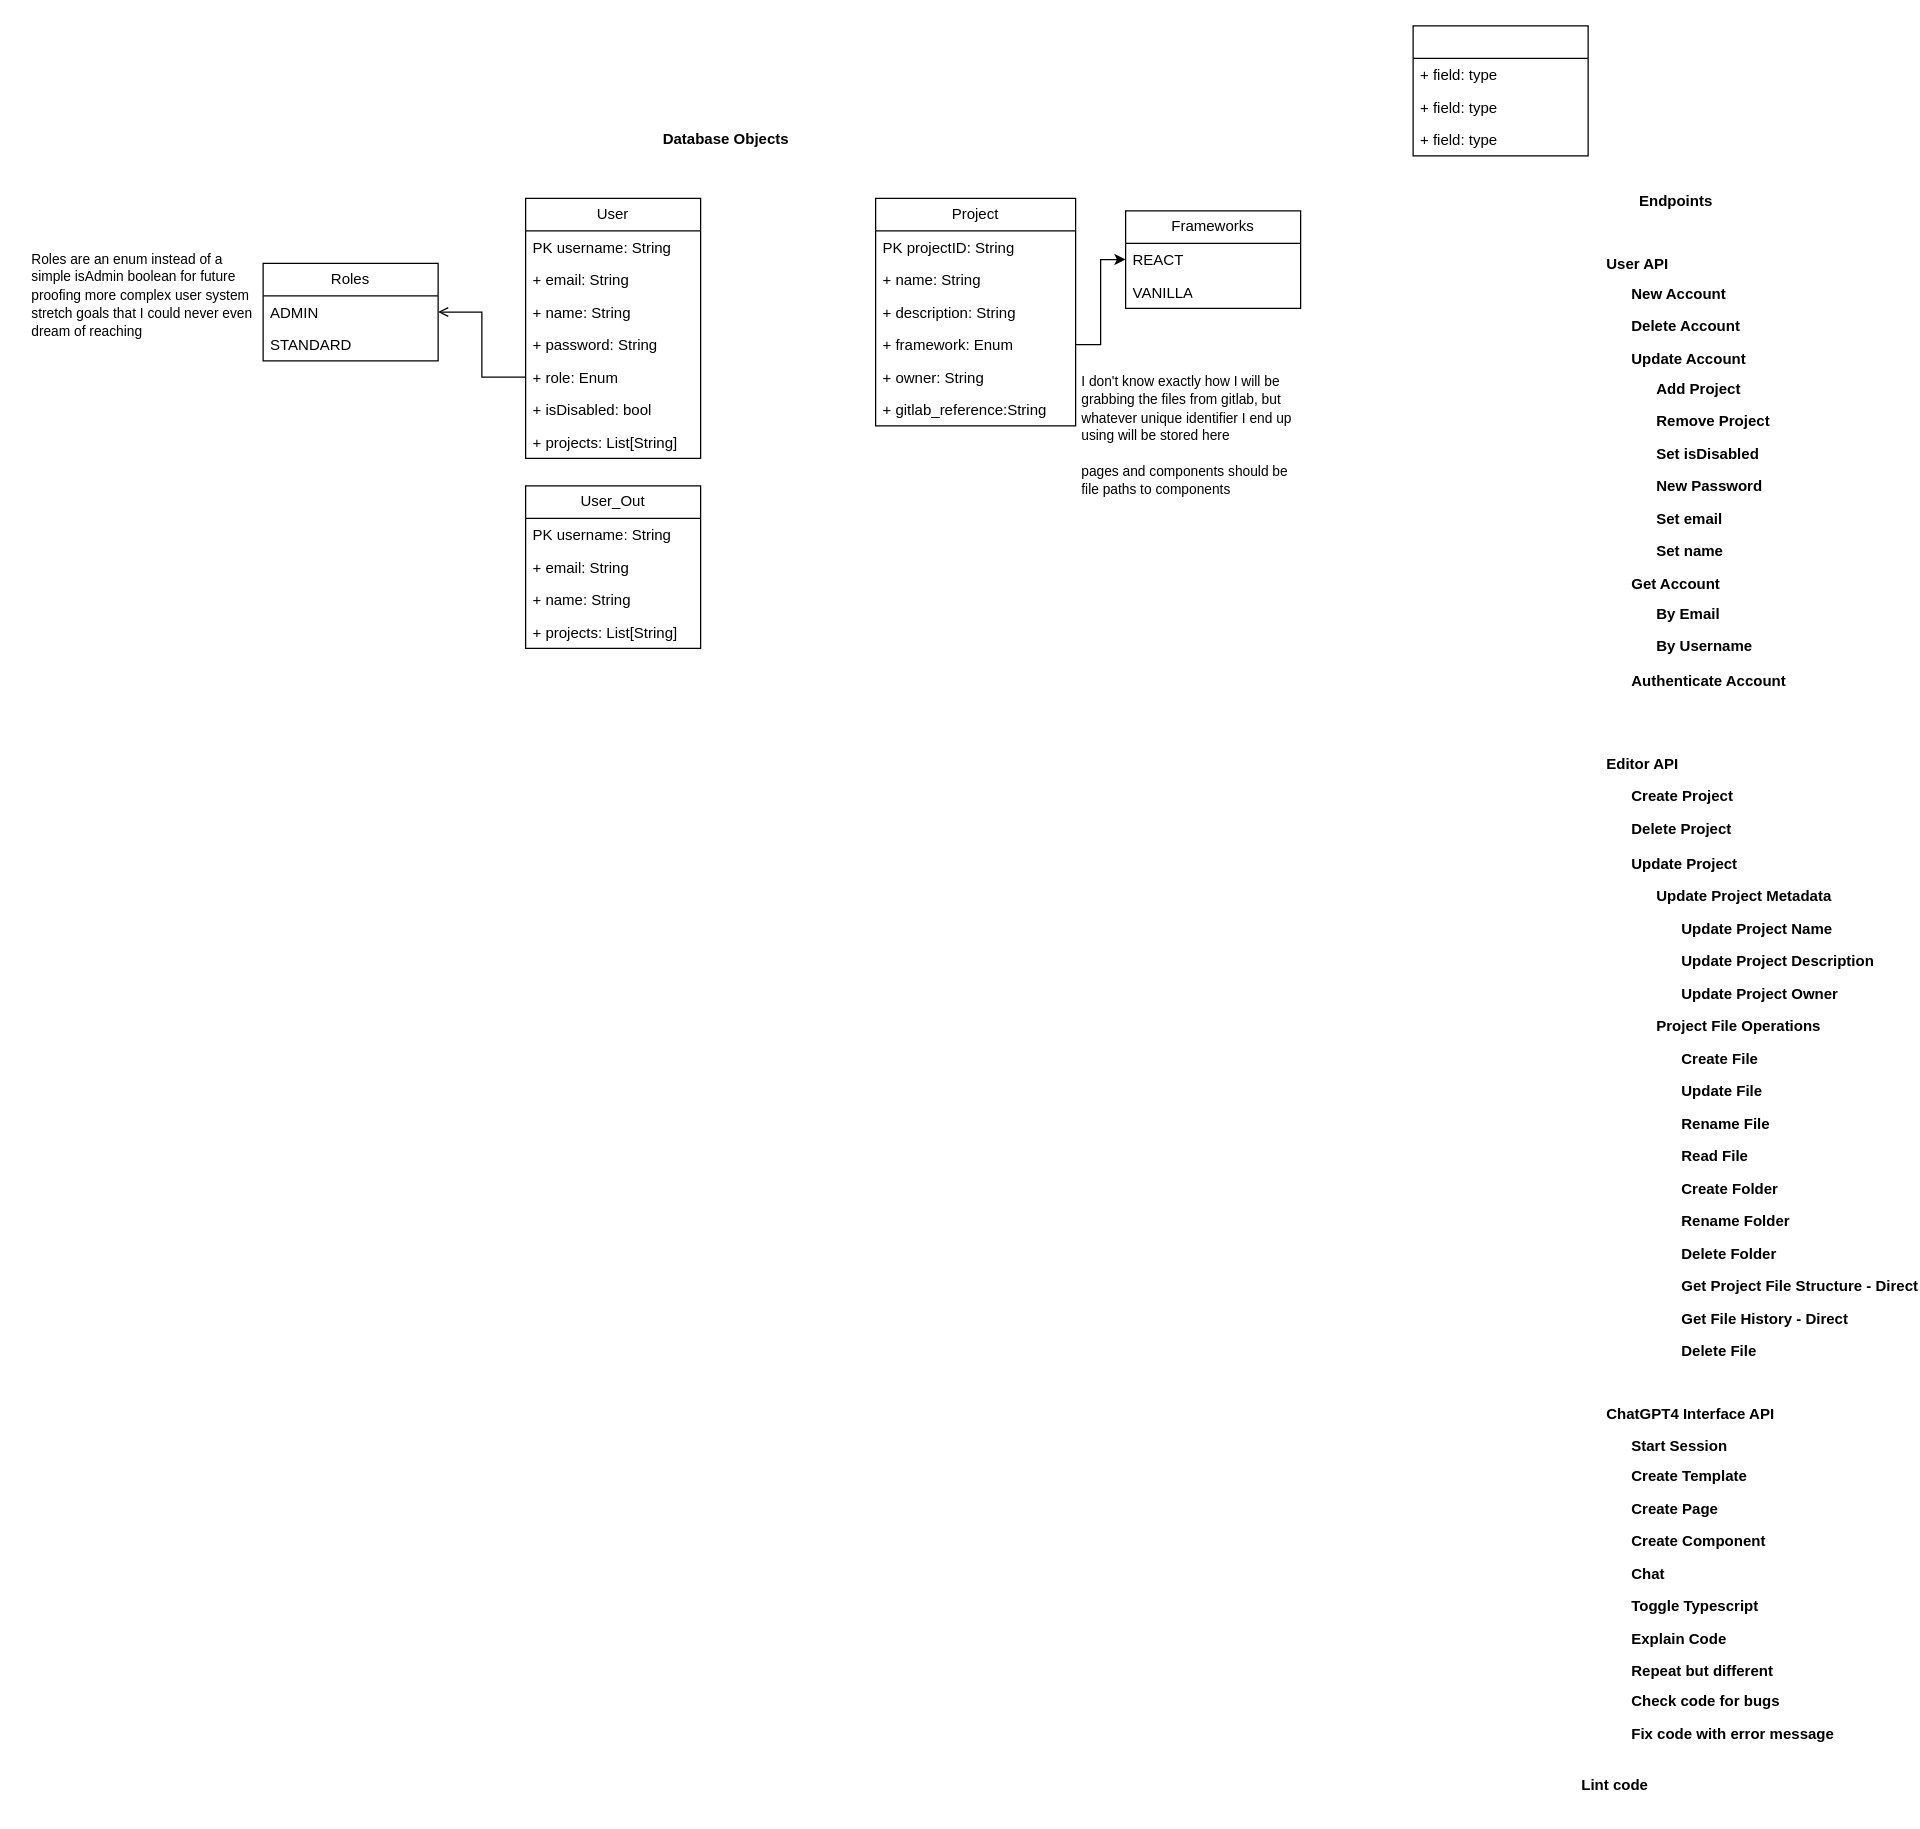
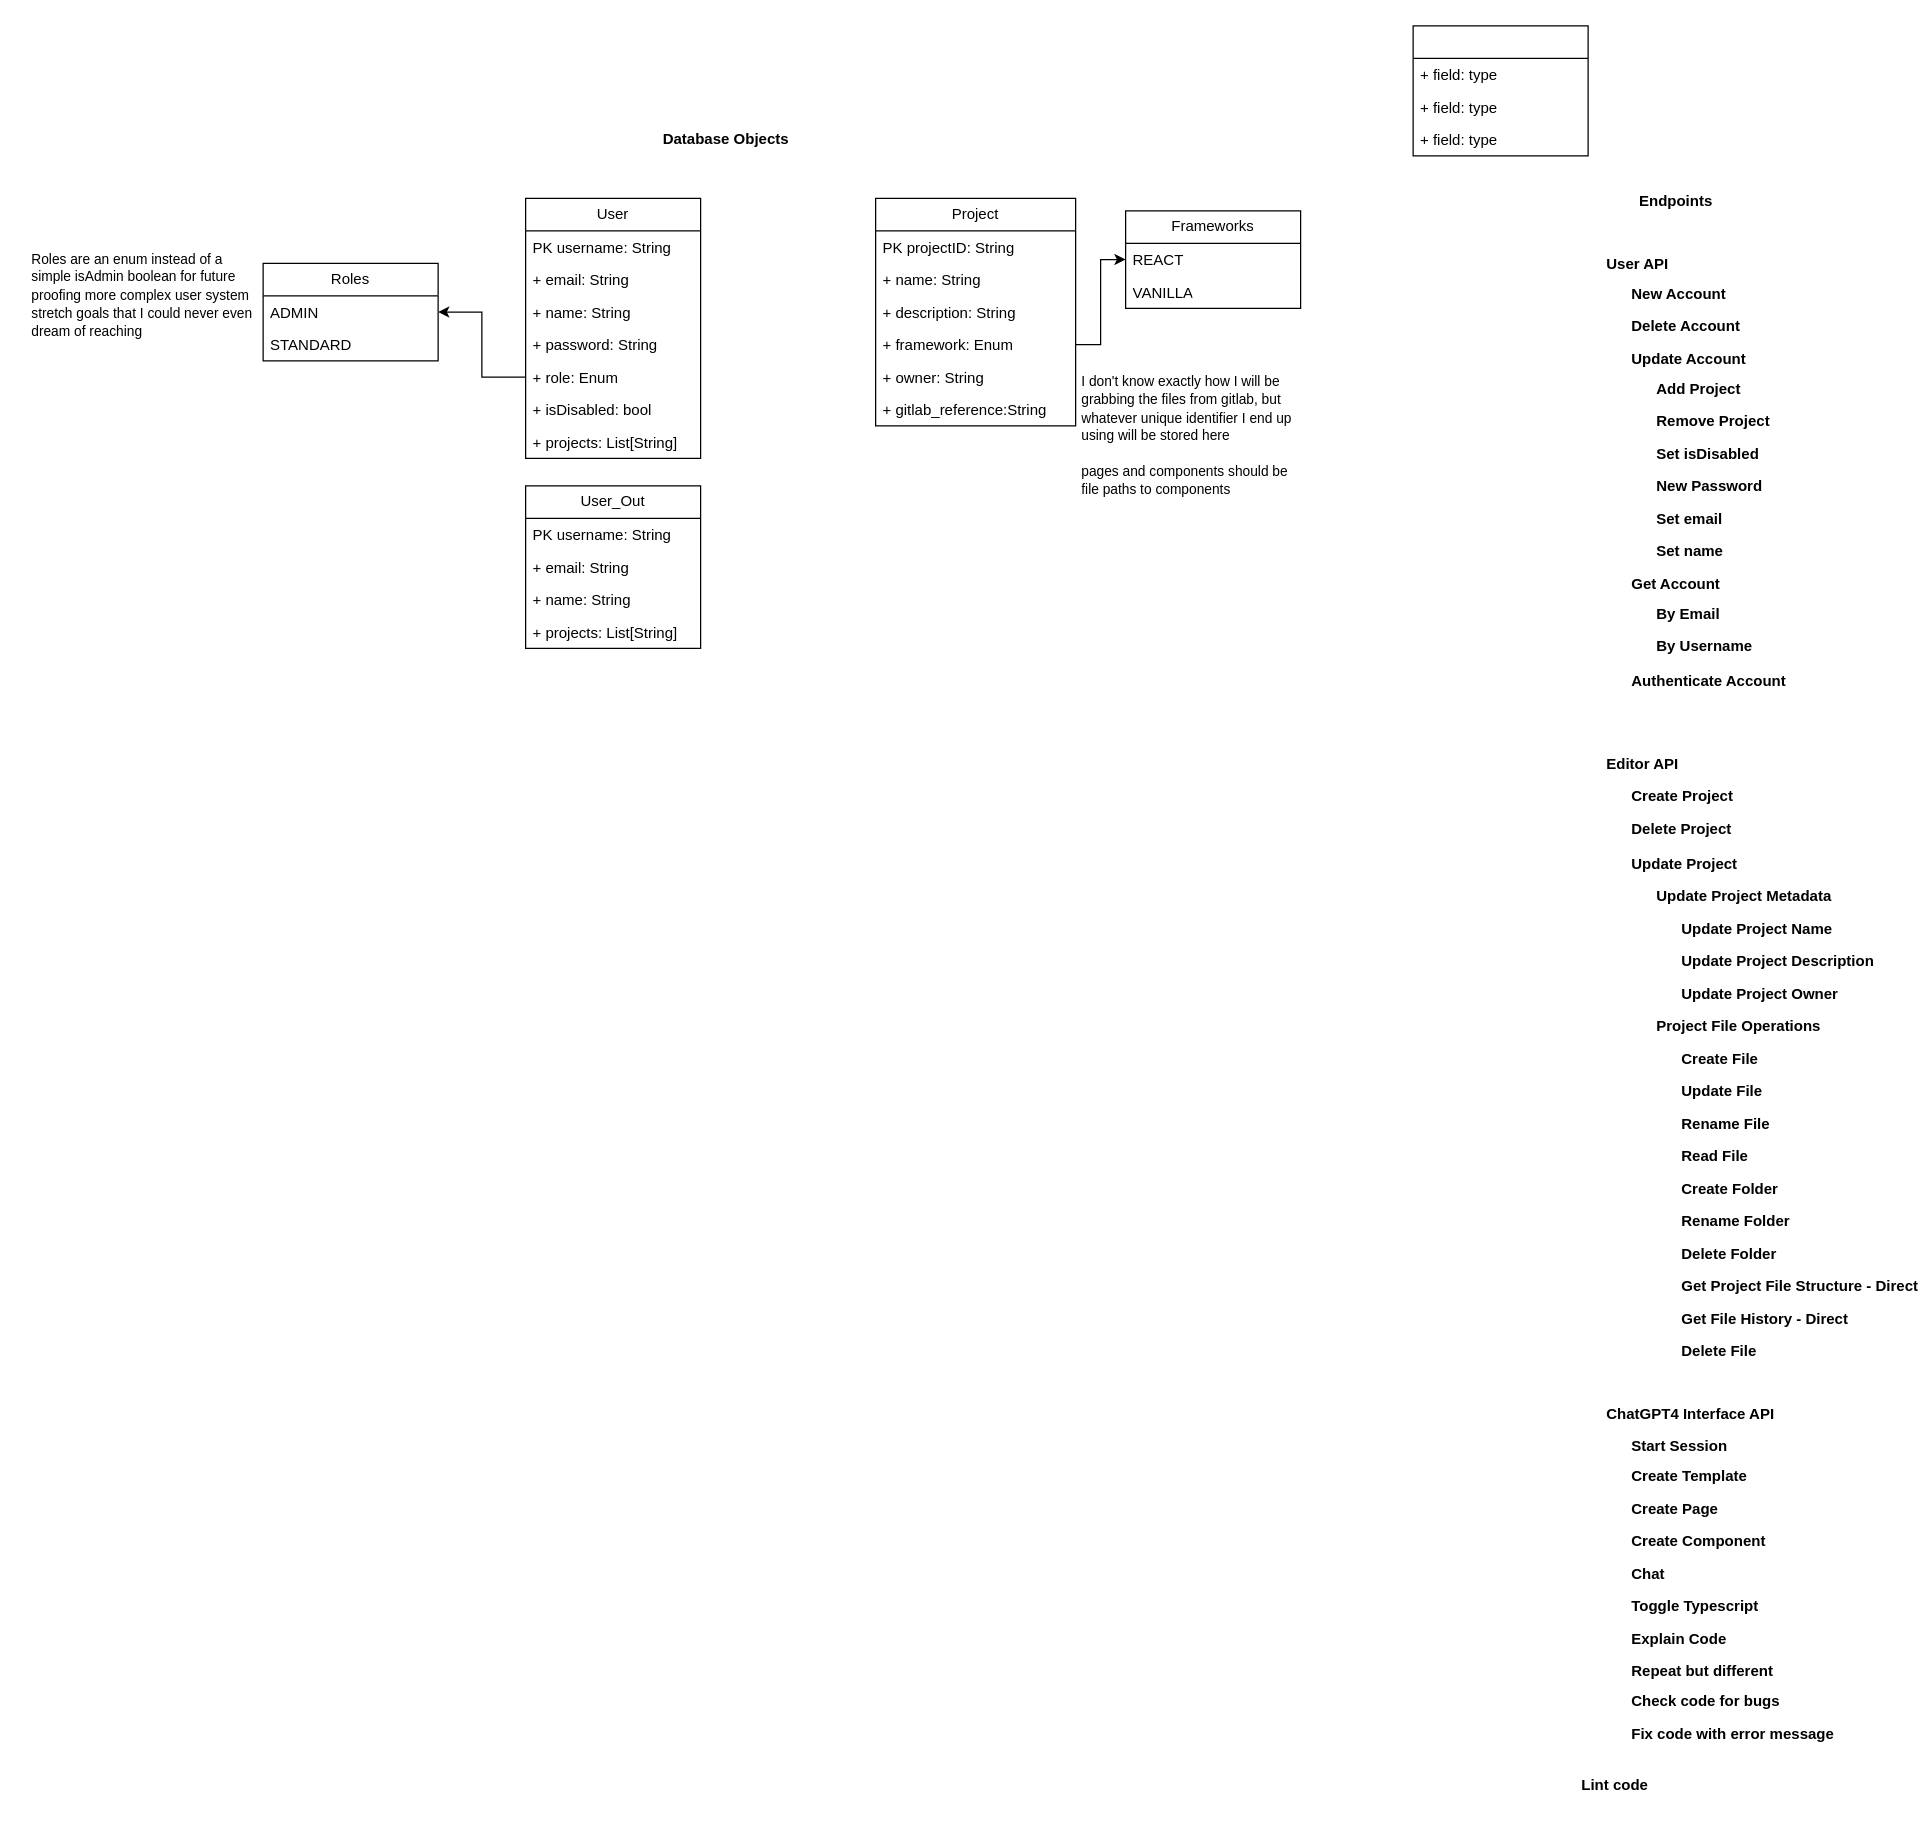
(446, 312) -> (448, 312)
